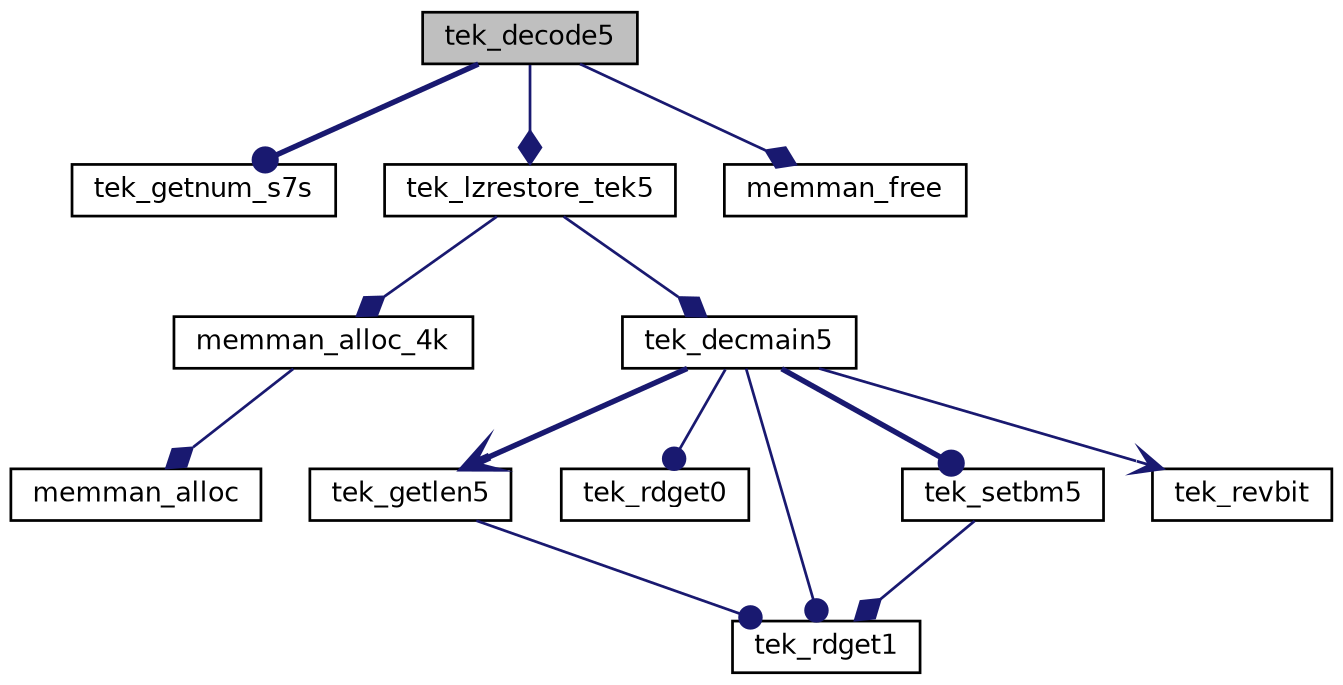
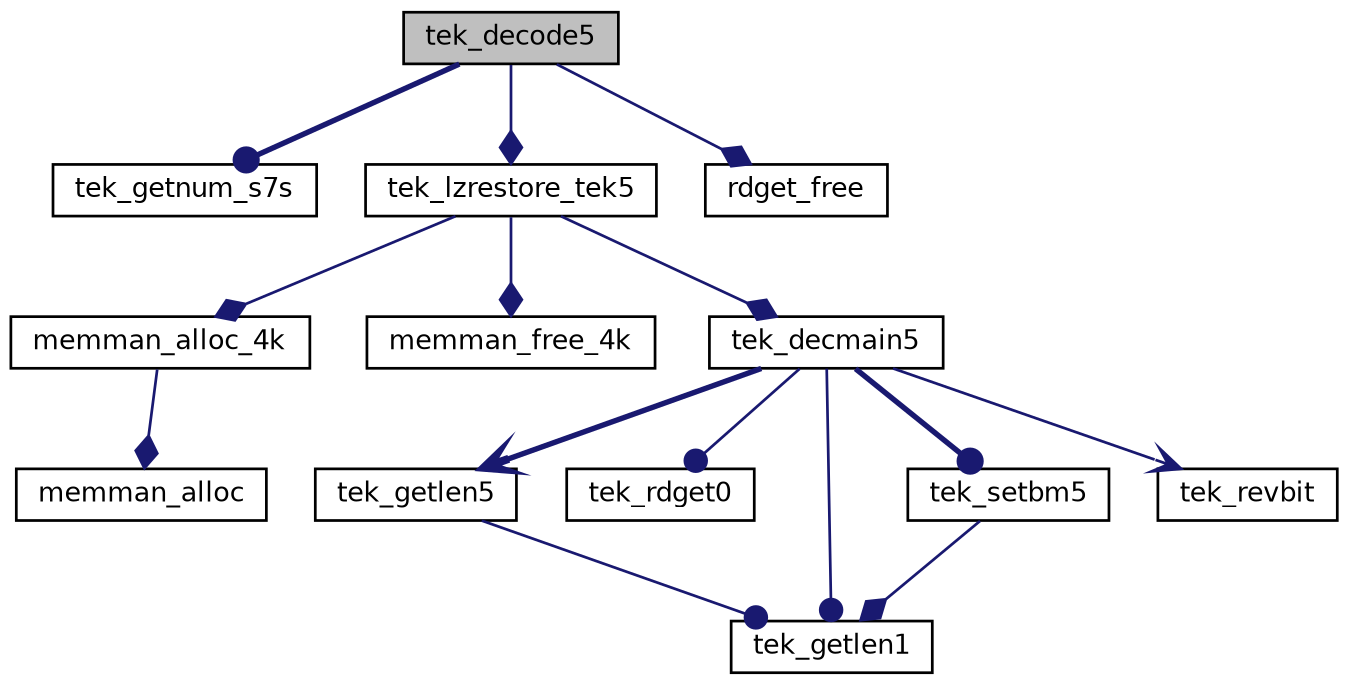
(845, 190) -> (796, 190)
none -> (511, 342)
(826, 647) -> (832, 647)
